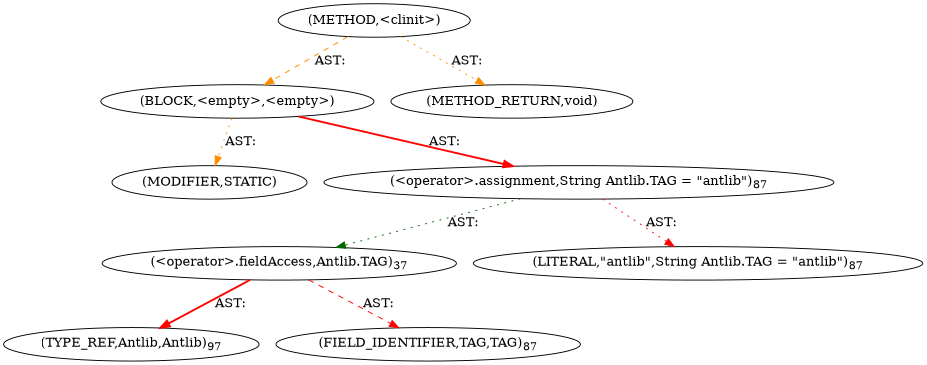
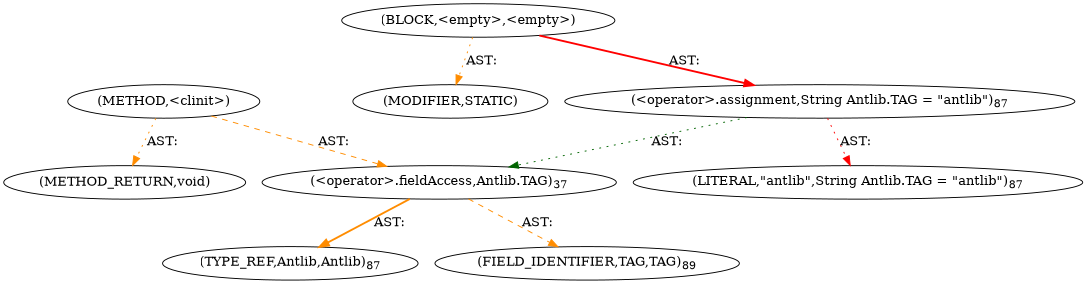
(310, 58) -> (295, 140)
(209, 302) -> (369, 221)
(350, 302) -> (509, 221)
(215, 343) -> (374, 262)
(531, 343) -> (690, 262)
